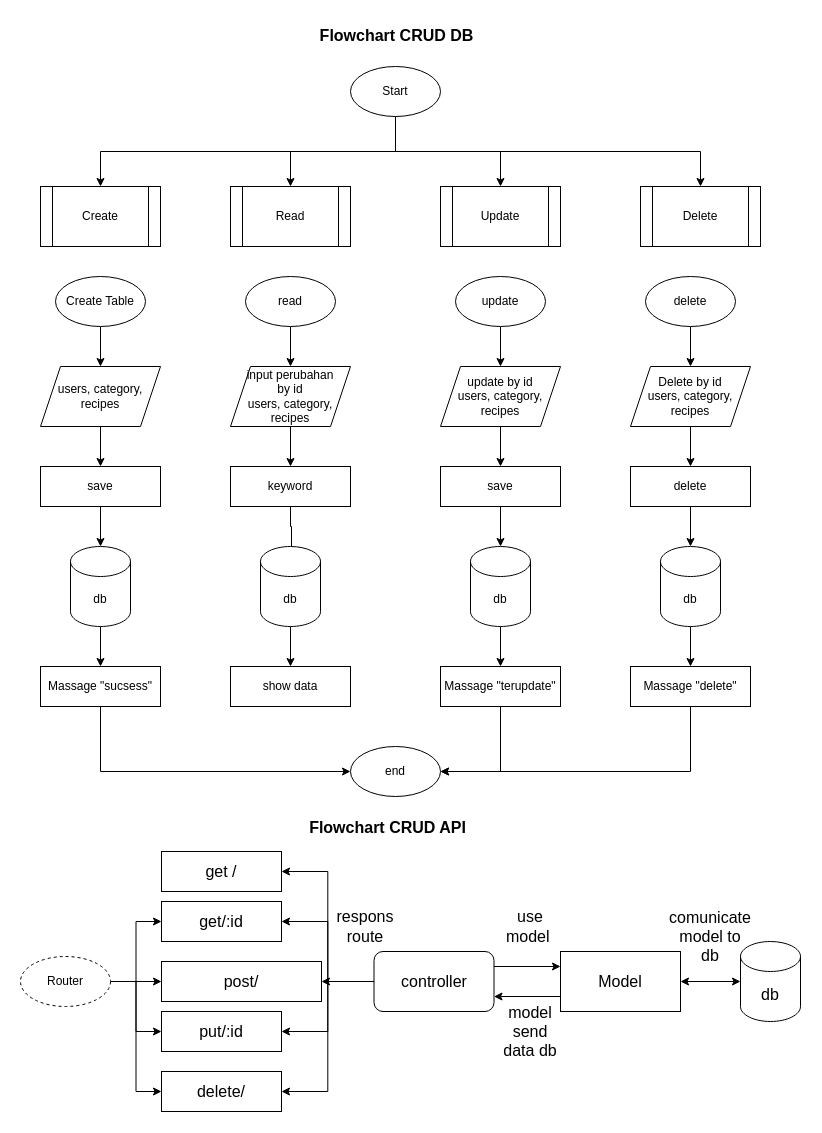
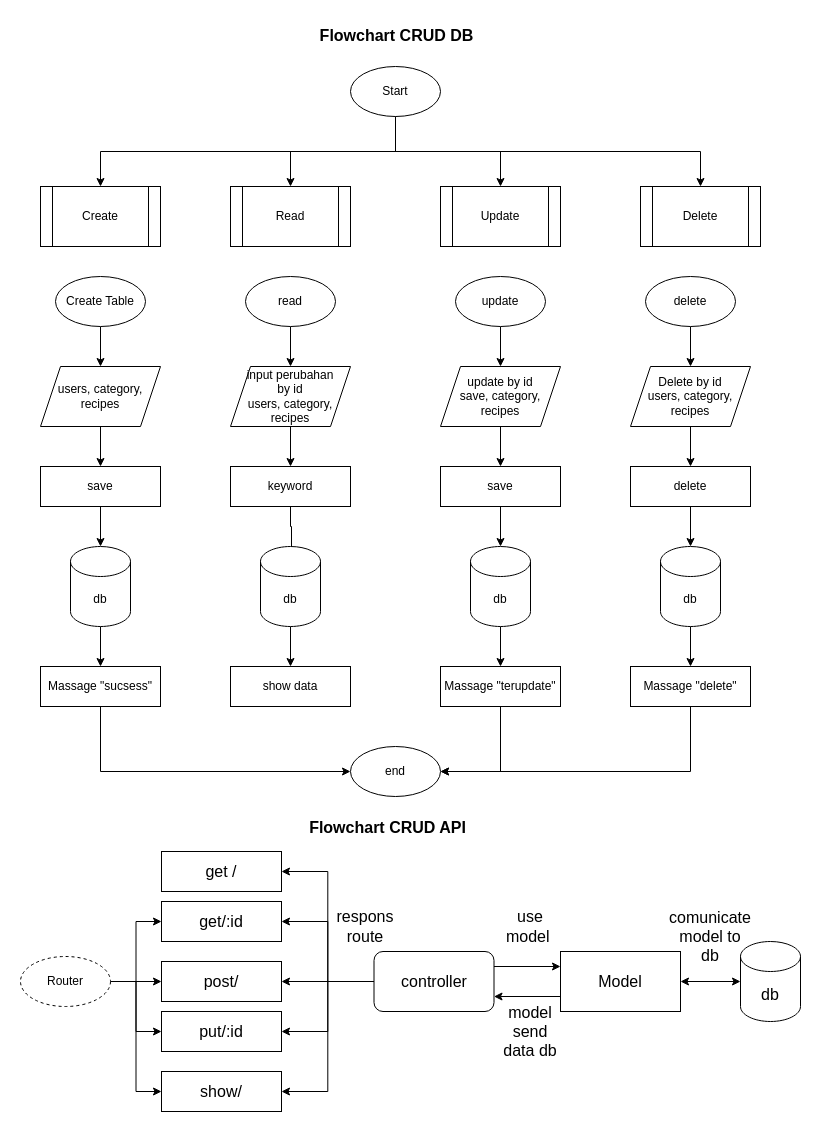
(501, 397) -> (501, 397)
(242, 982) -> (222, 982)
(222, 1092) -> (222, 1092)
